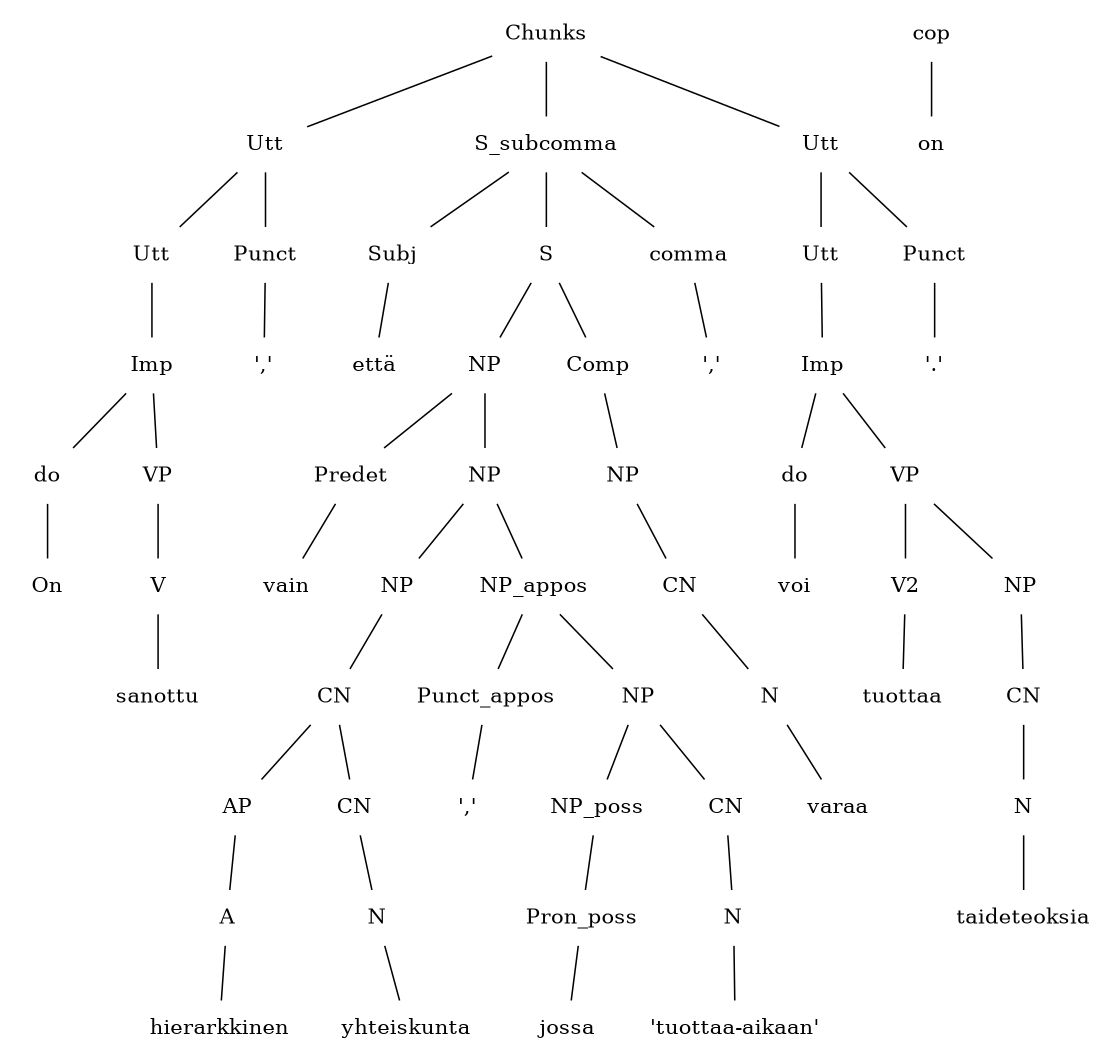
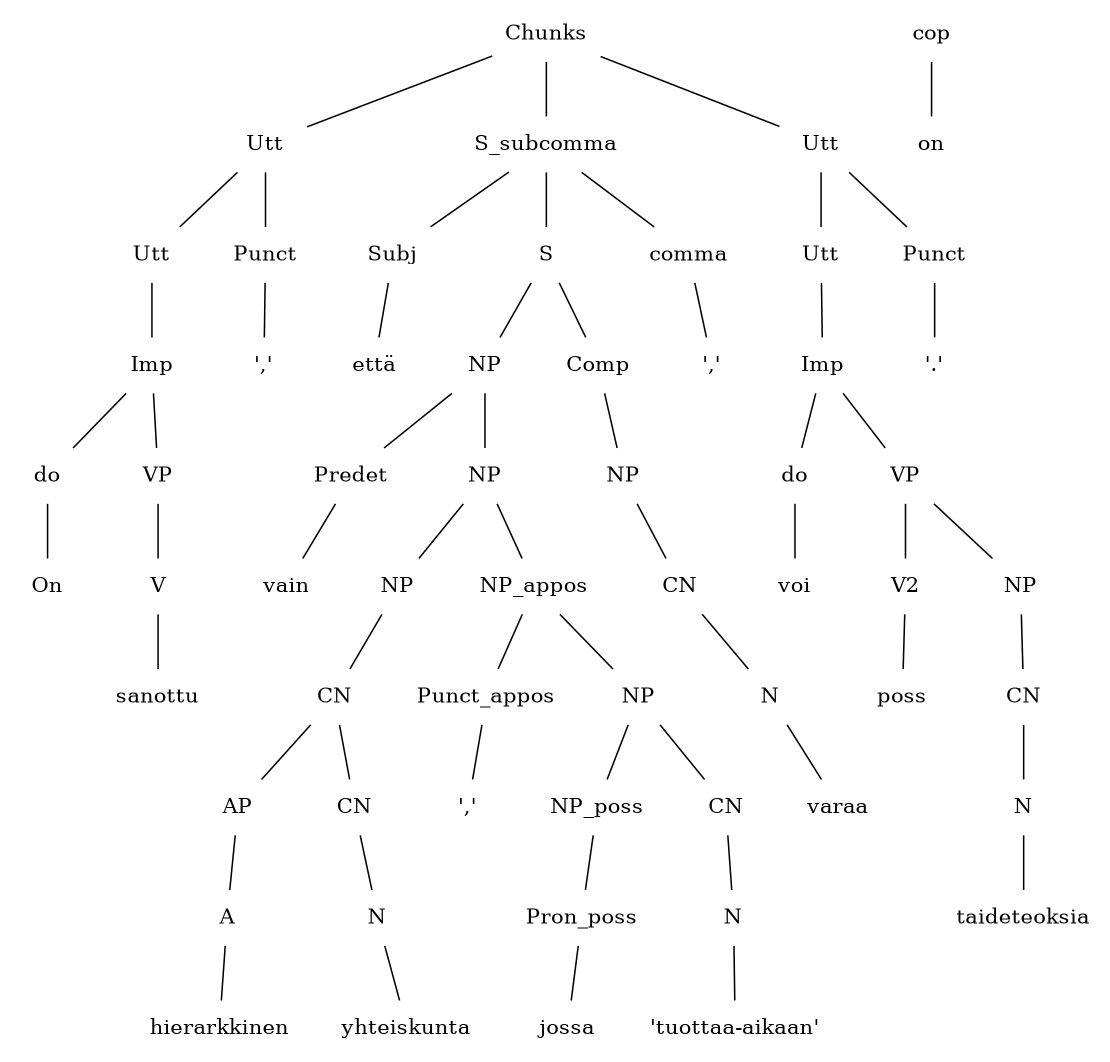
(902, 697) -> (902, 697)
